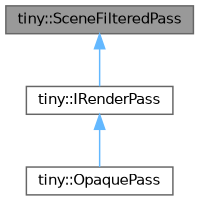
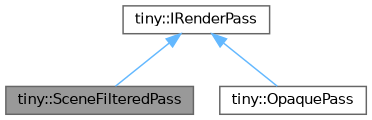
(100, 68) -> (142, 65)
